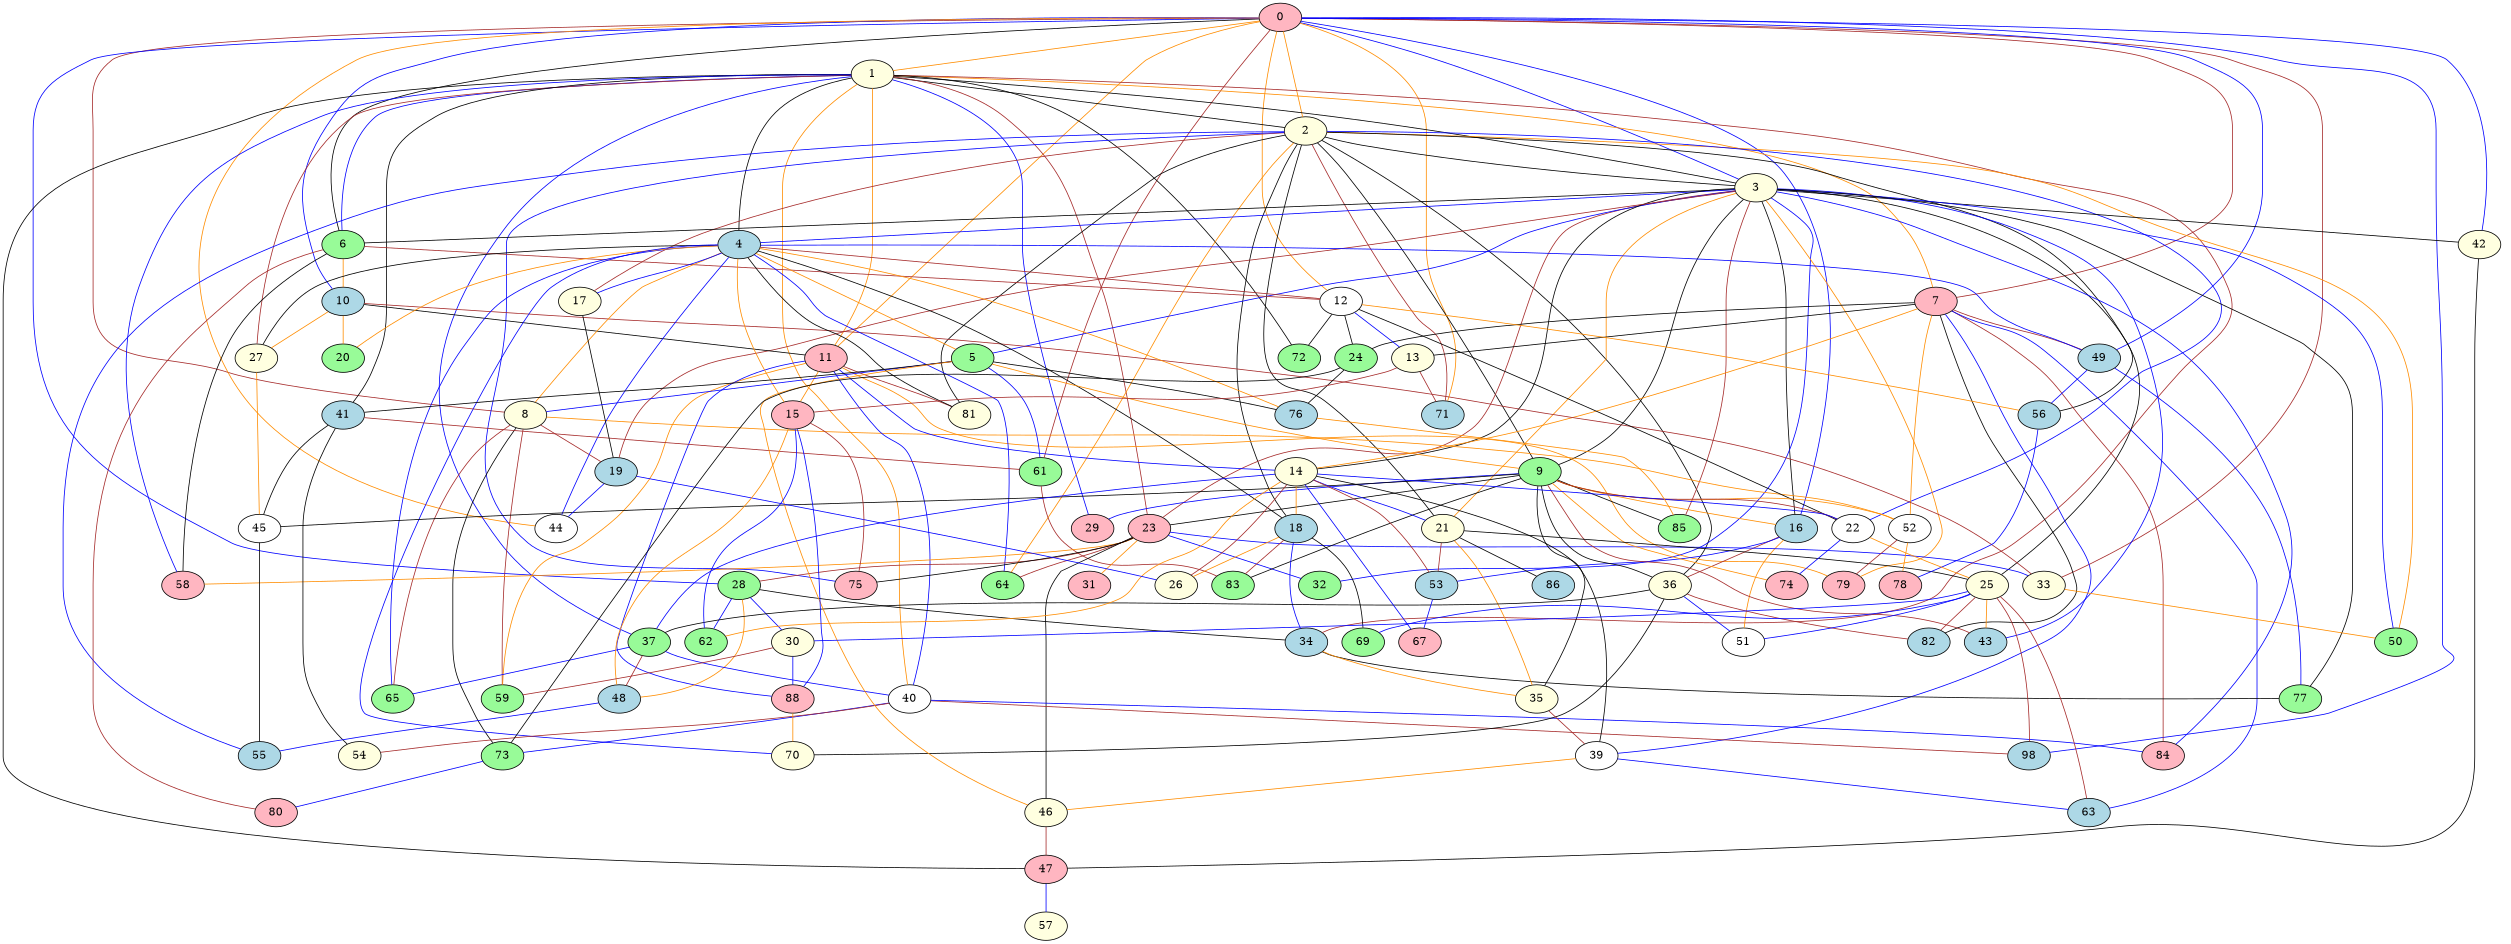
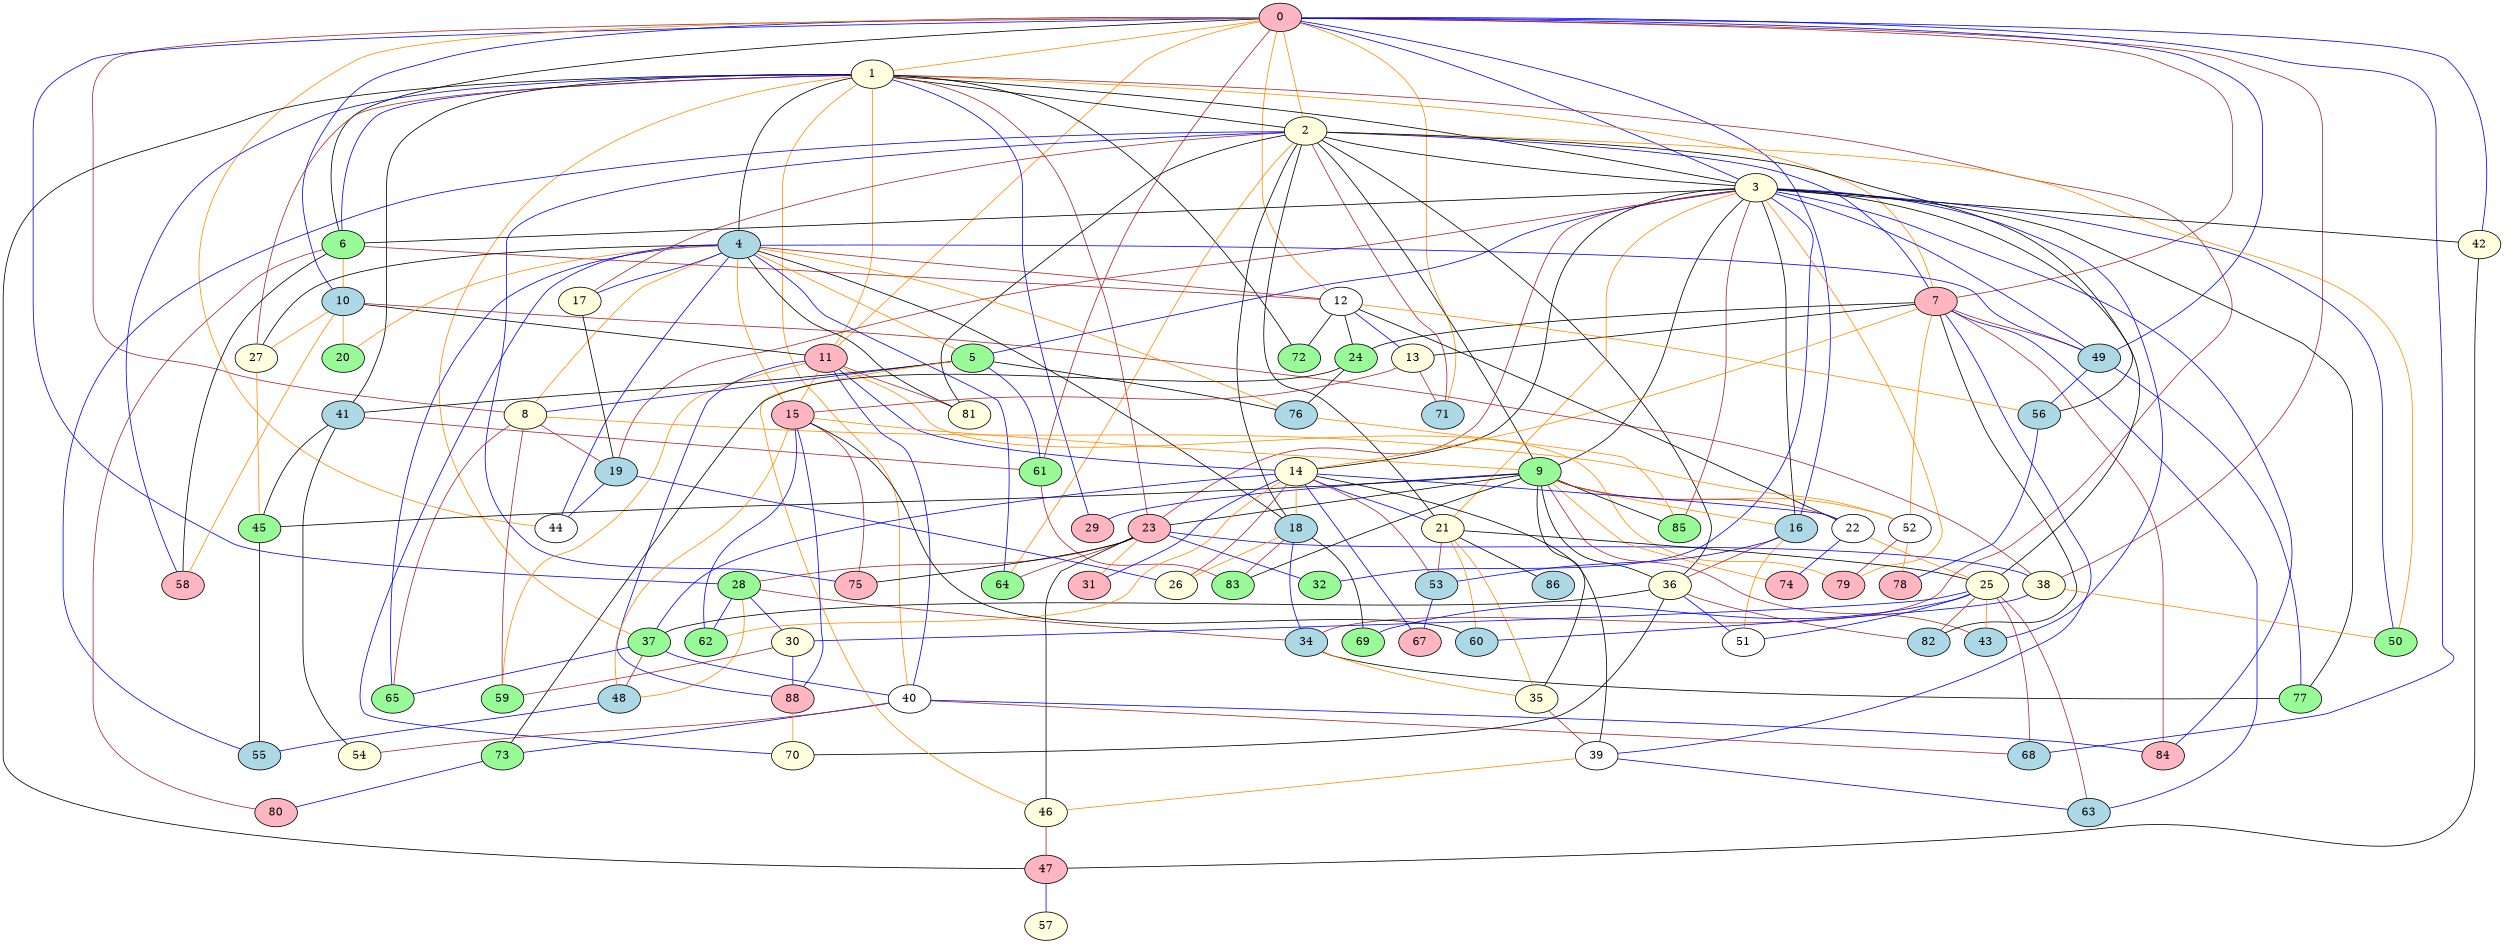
(2002, 189) -> (1715, 160)
(1248, 216) -> (1938, 256)
(473, 278) -> (473, 278)
(1254, 426) -> (1201, 450)
(260, 529) -> (260, 529)
none -> (1194, 530)
(623, 573) -> (266, 428)
(453, 583) -> none
(2044, 585) -> (2044, 585)
(1061, 623) -> (969, 615)
none -> (1477, 642)
(2029, 756) -> (2029, 756)
